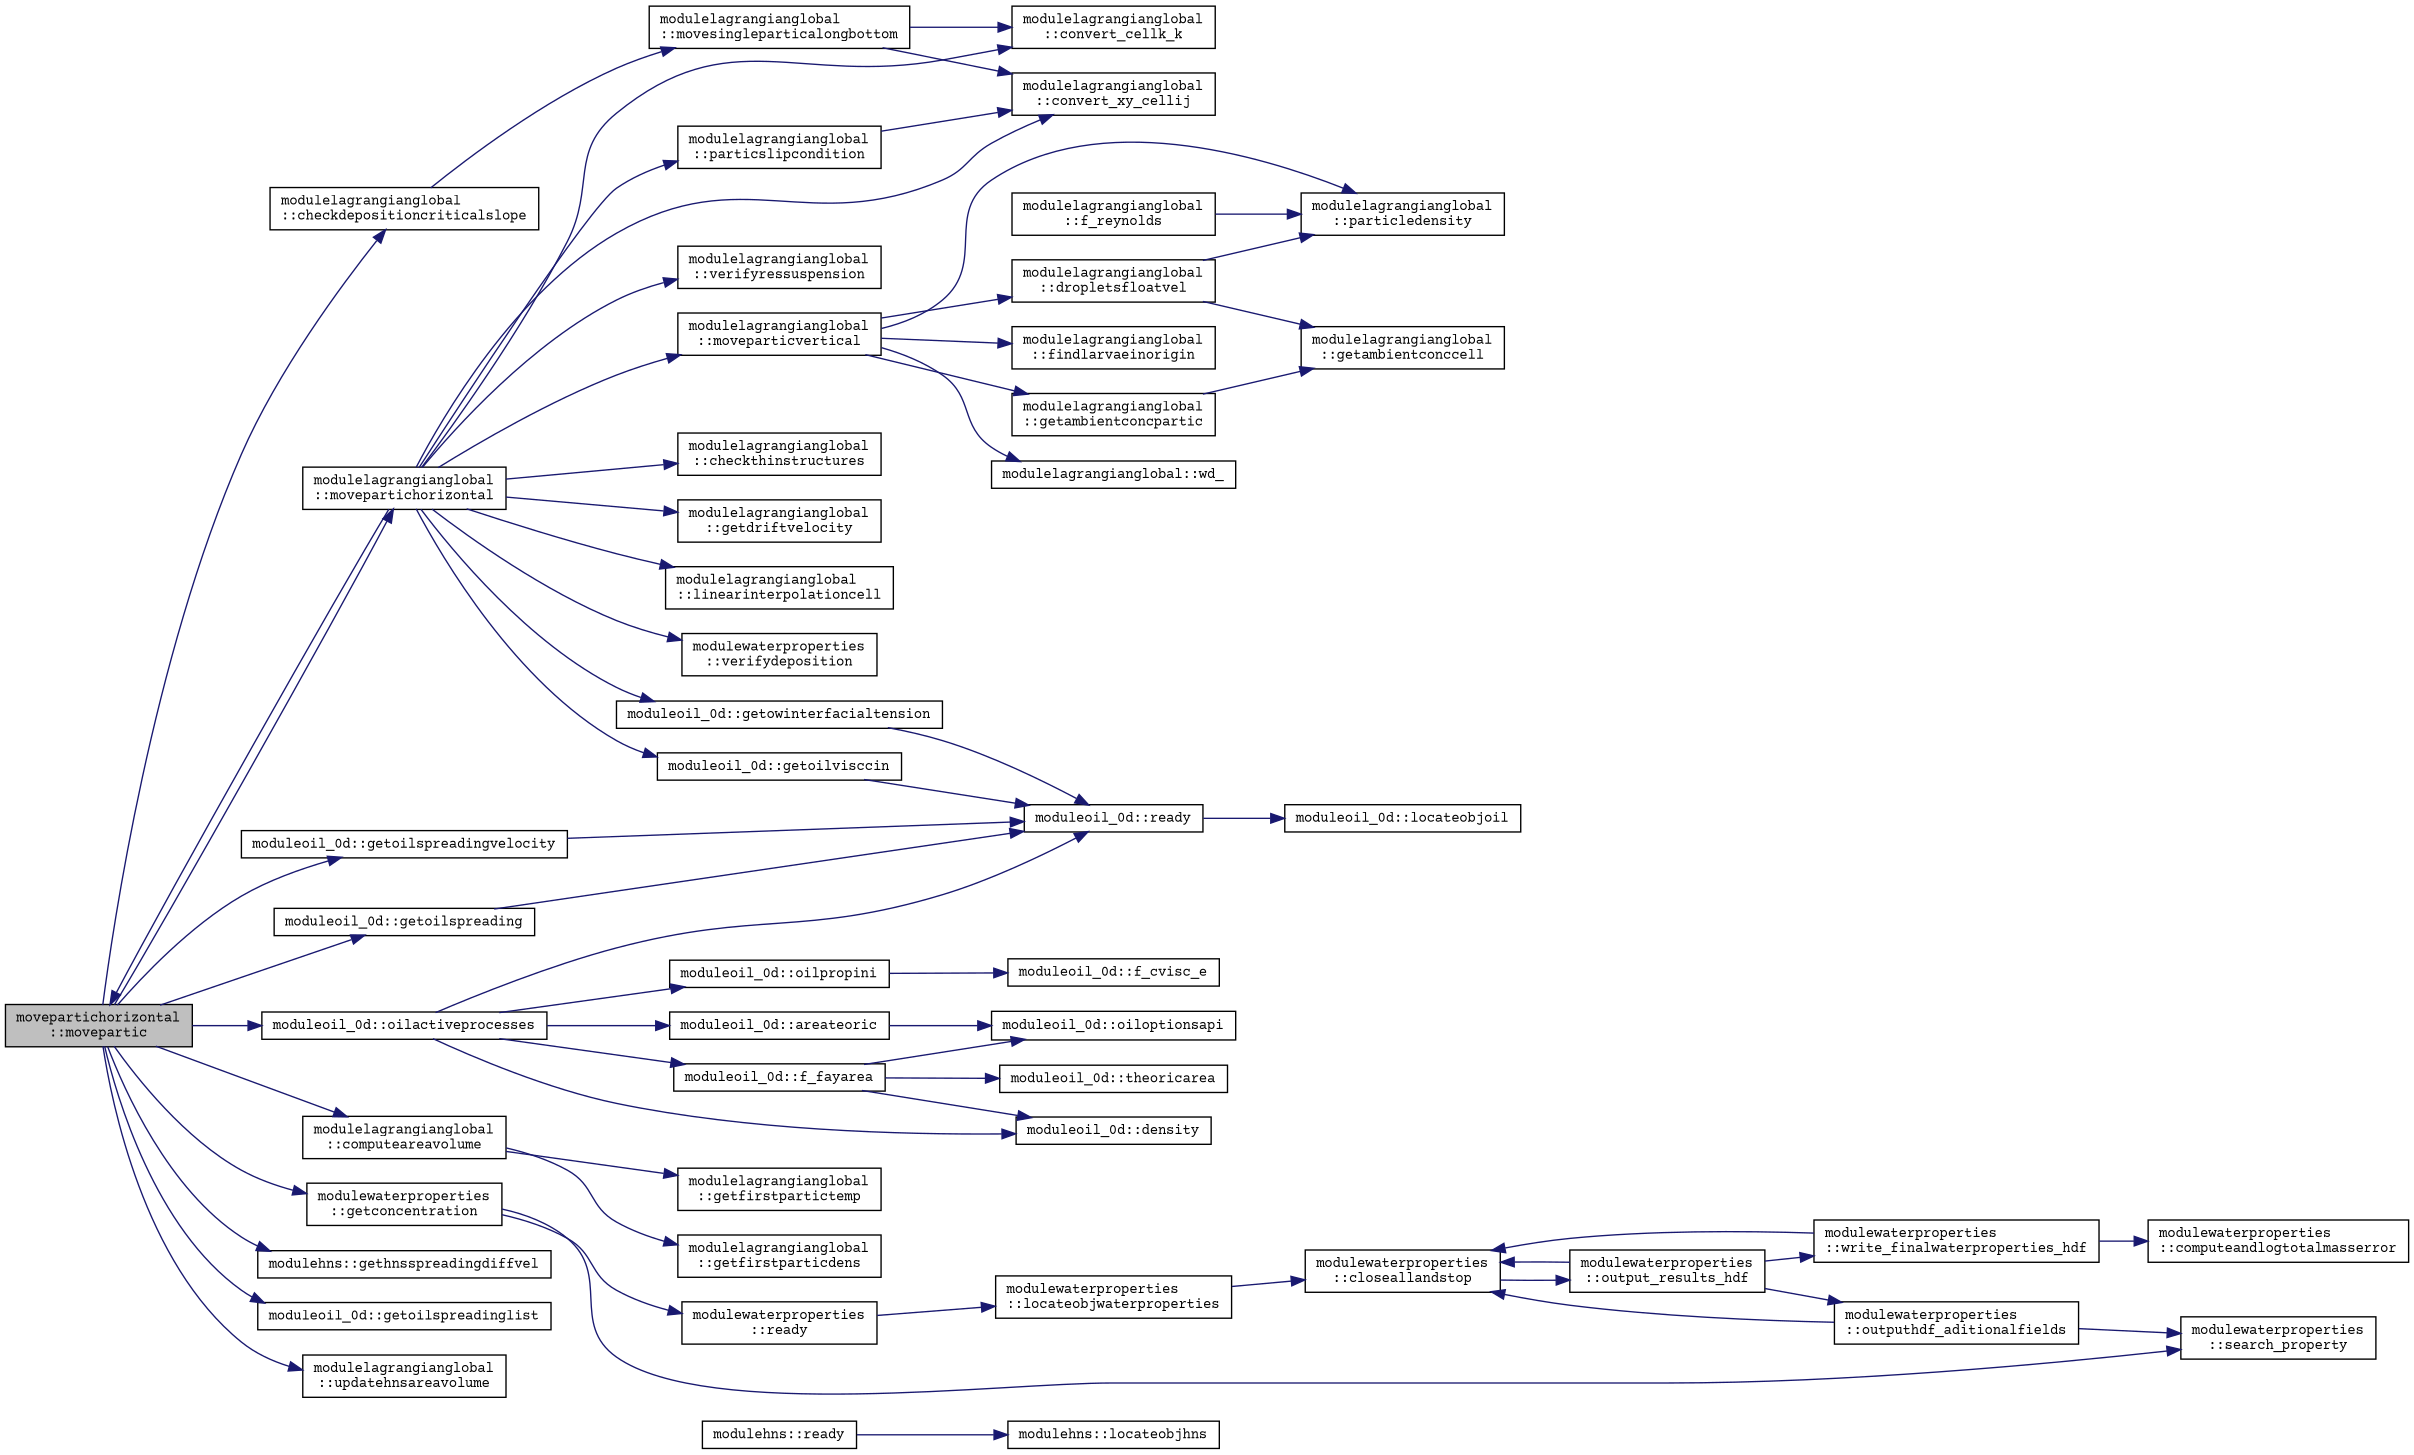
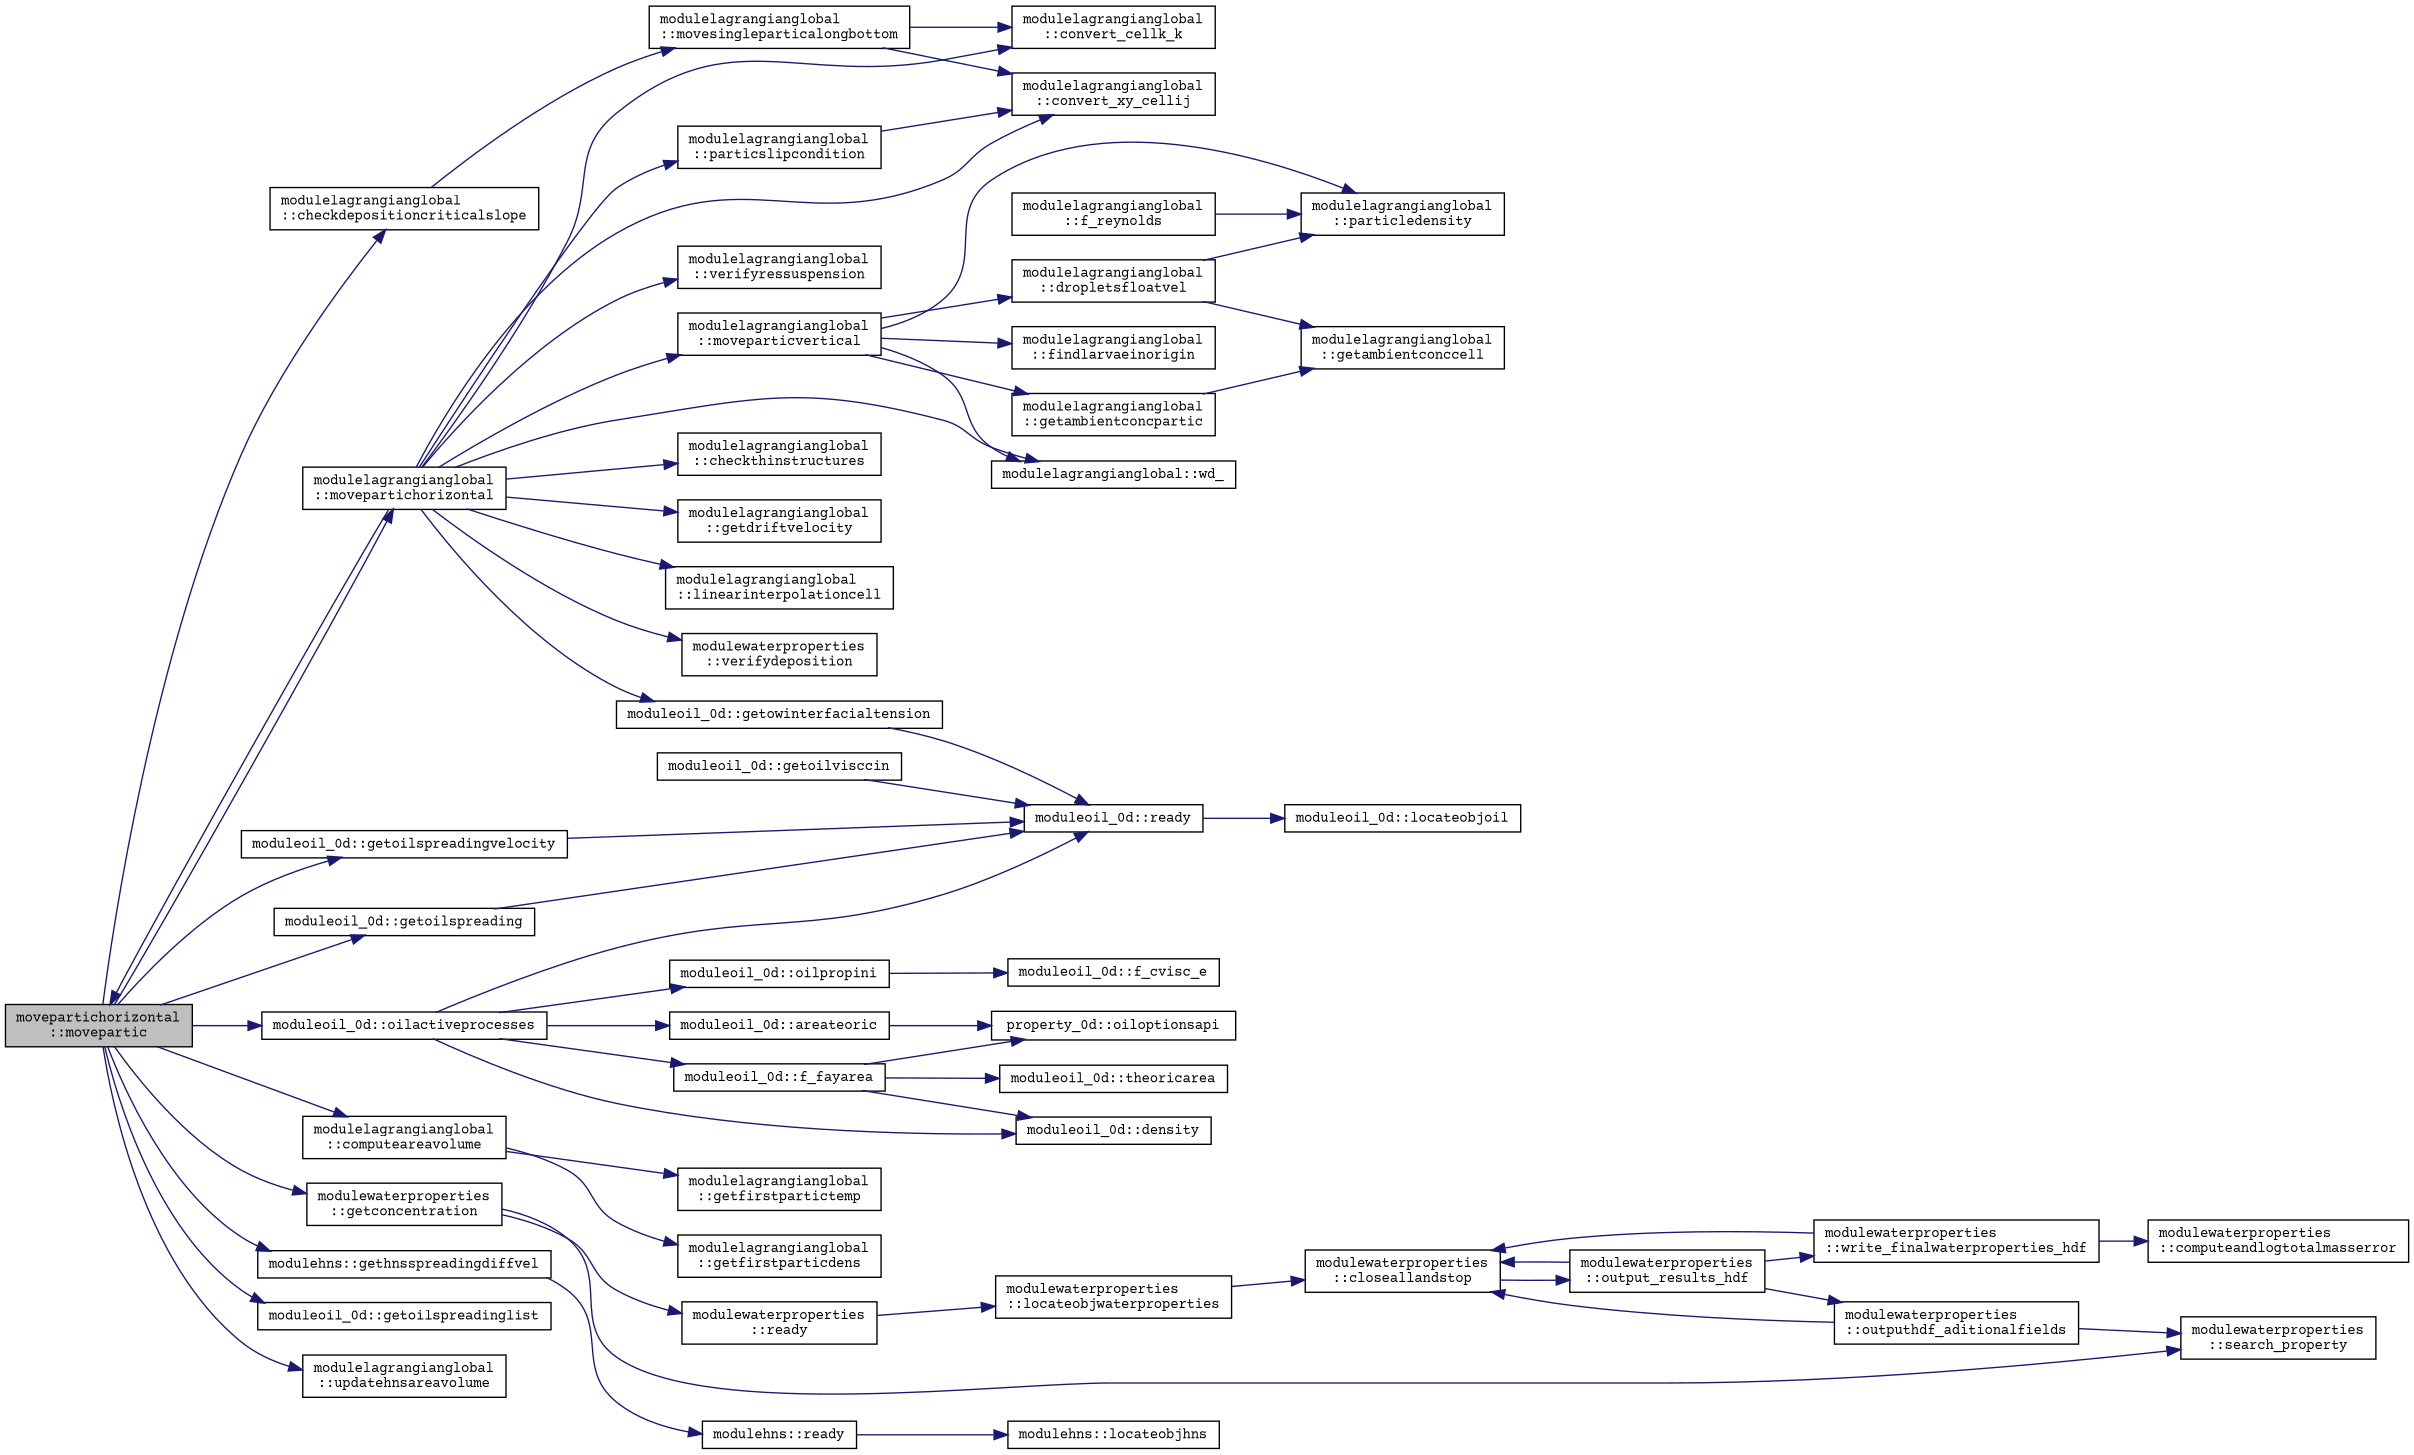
(511, 649) -> (741, 401)
(1114, 1026) -> (1114, 1026)
none -> (596, 1373)
